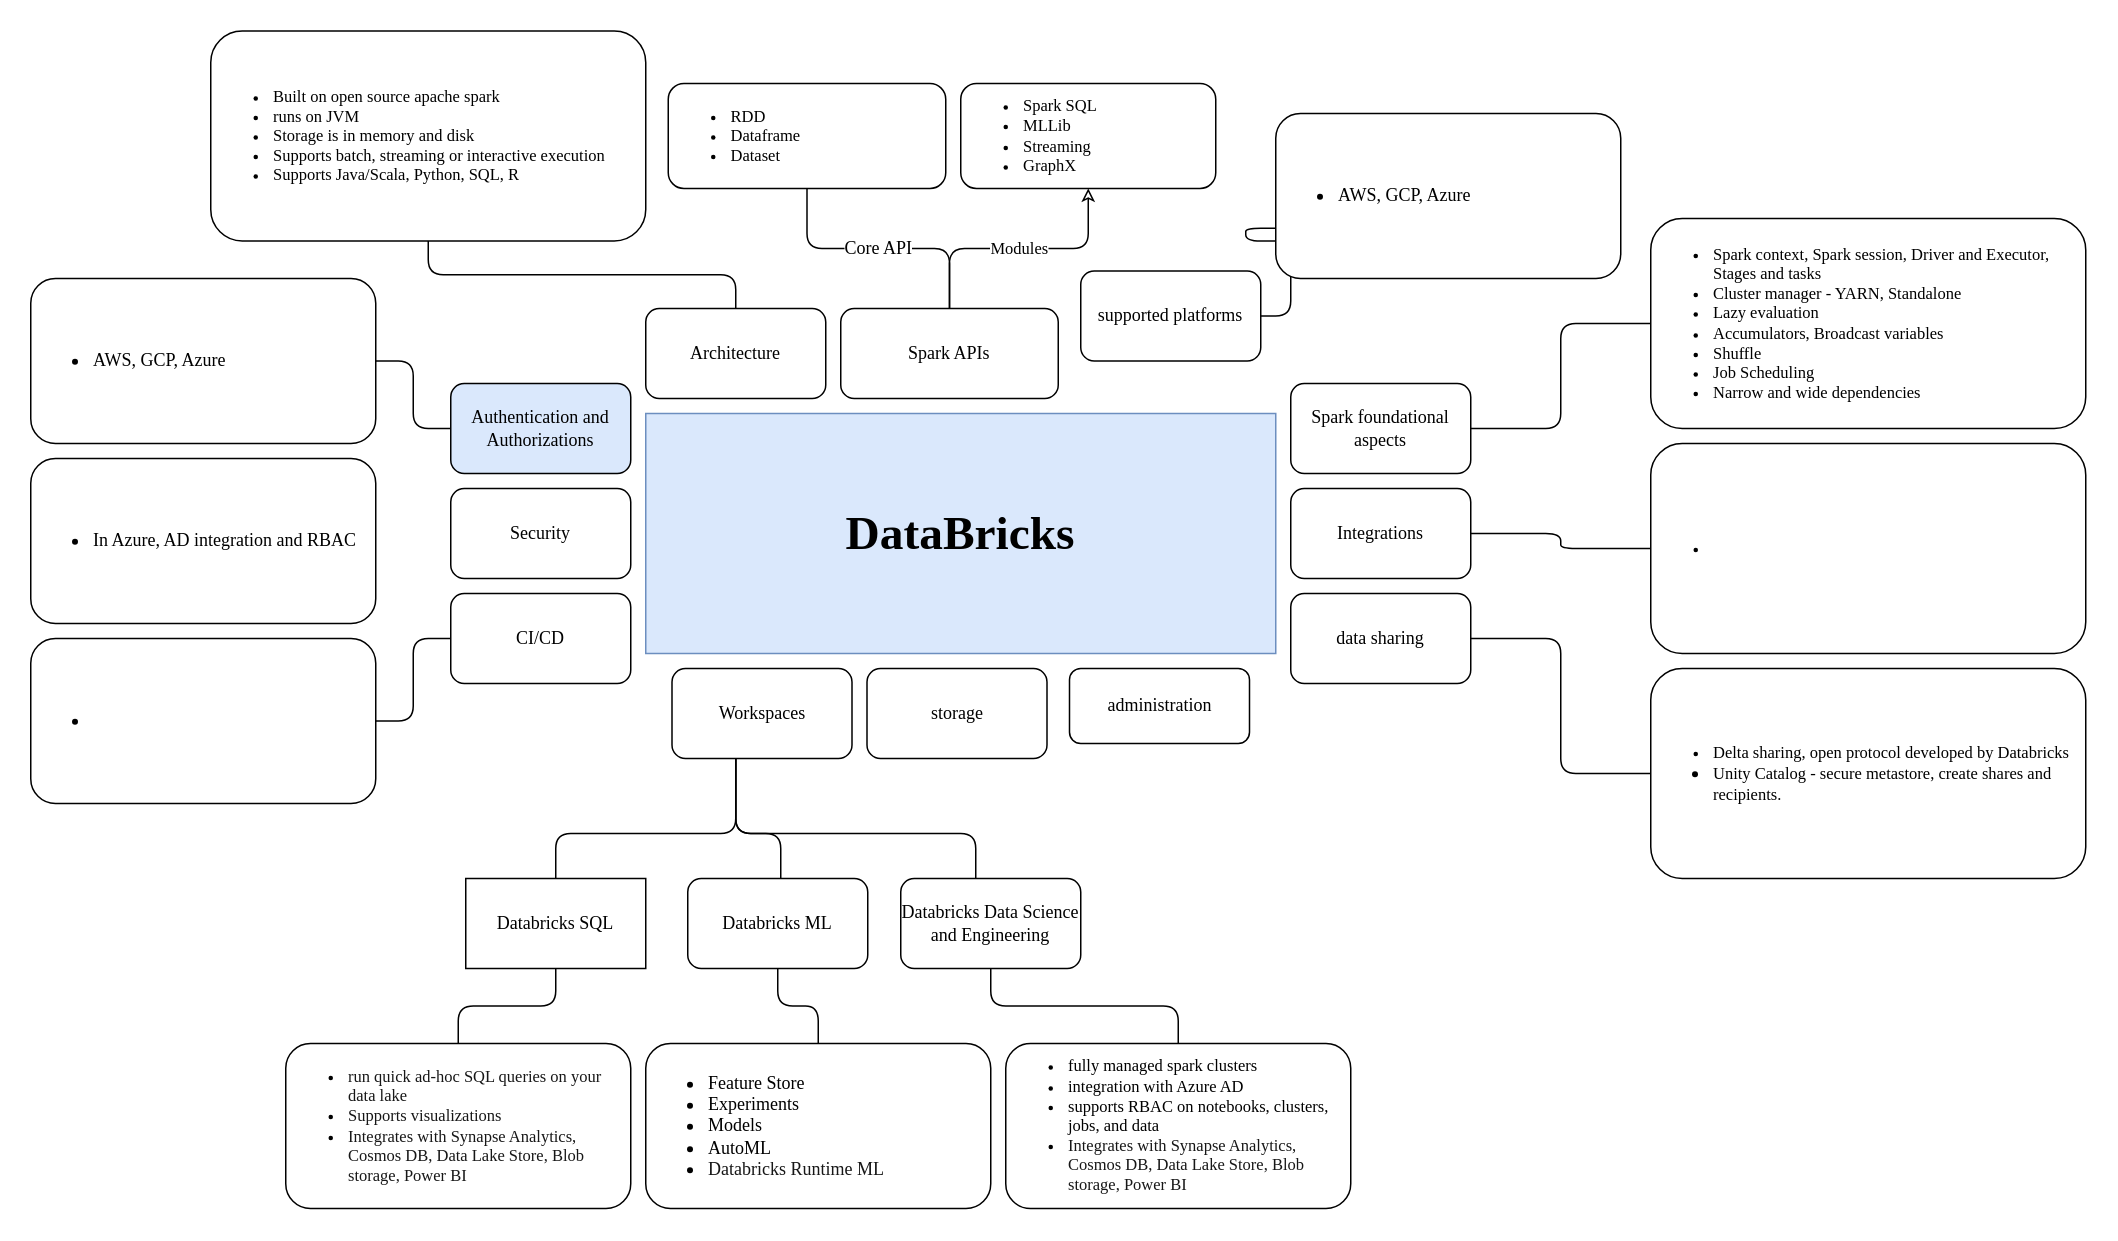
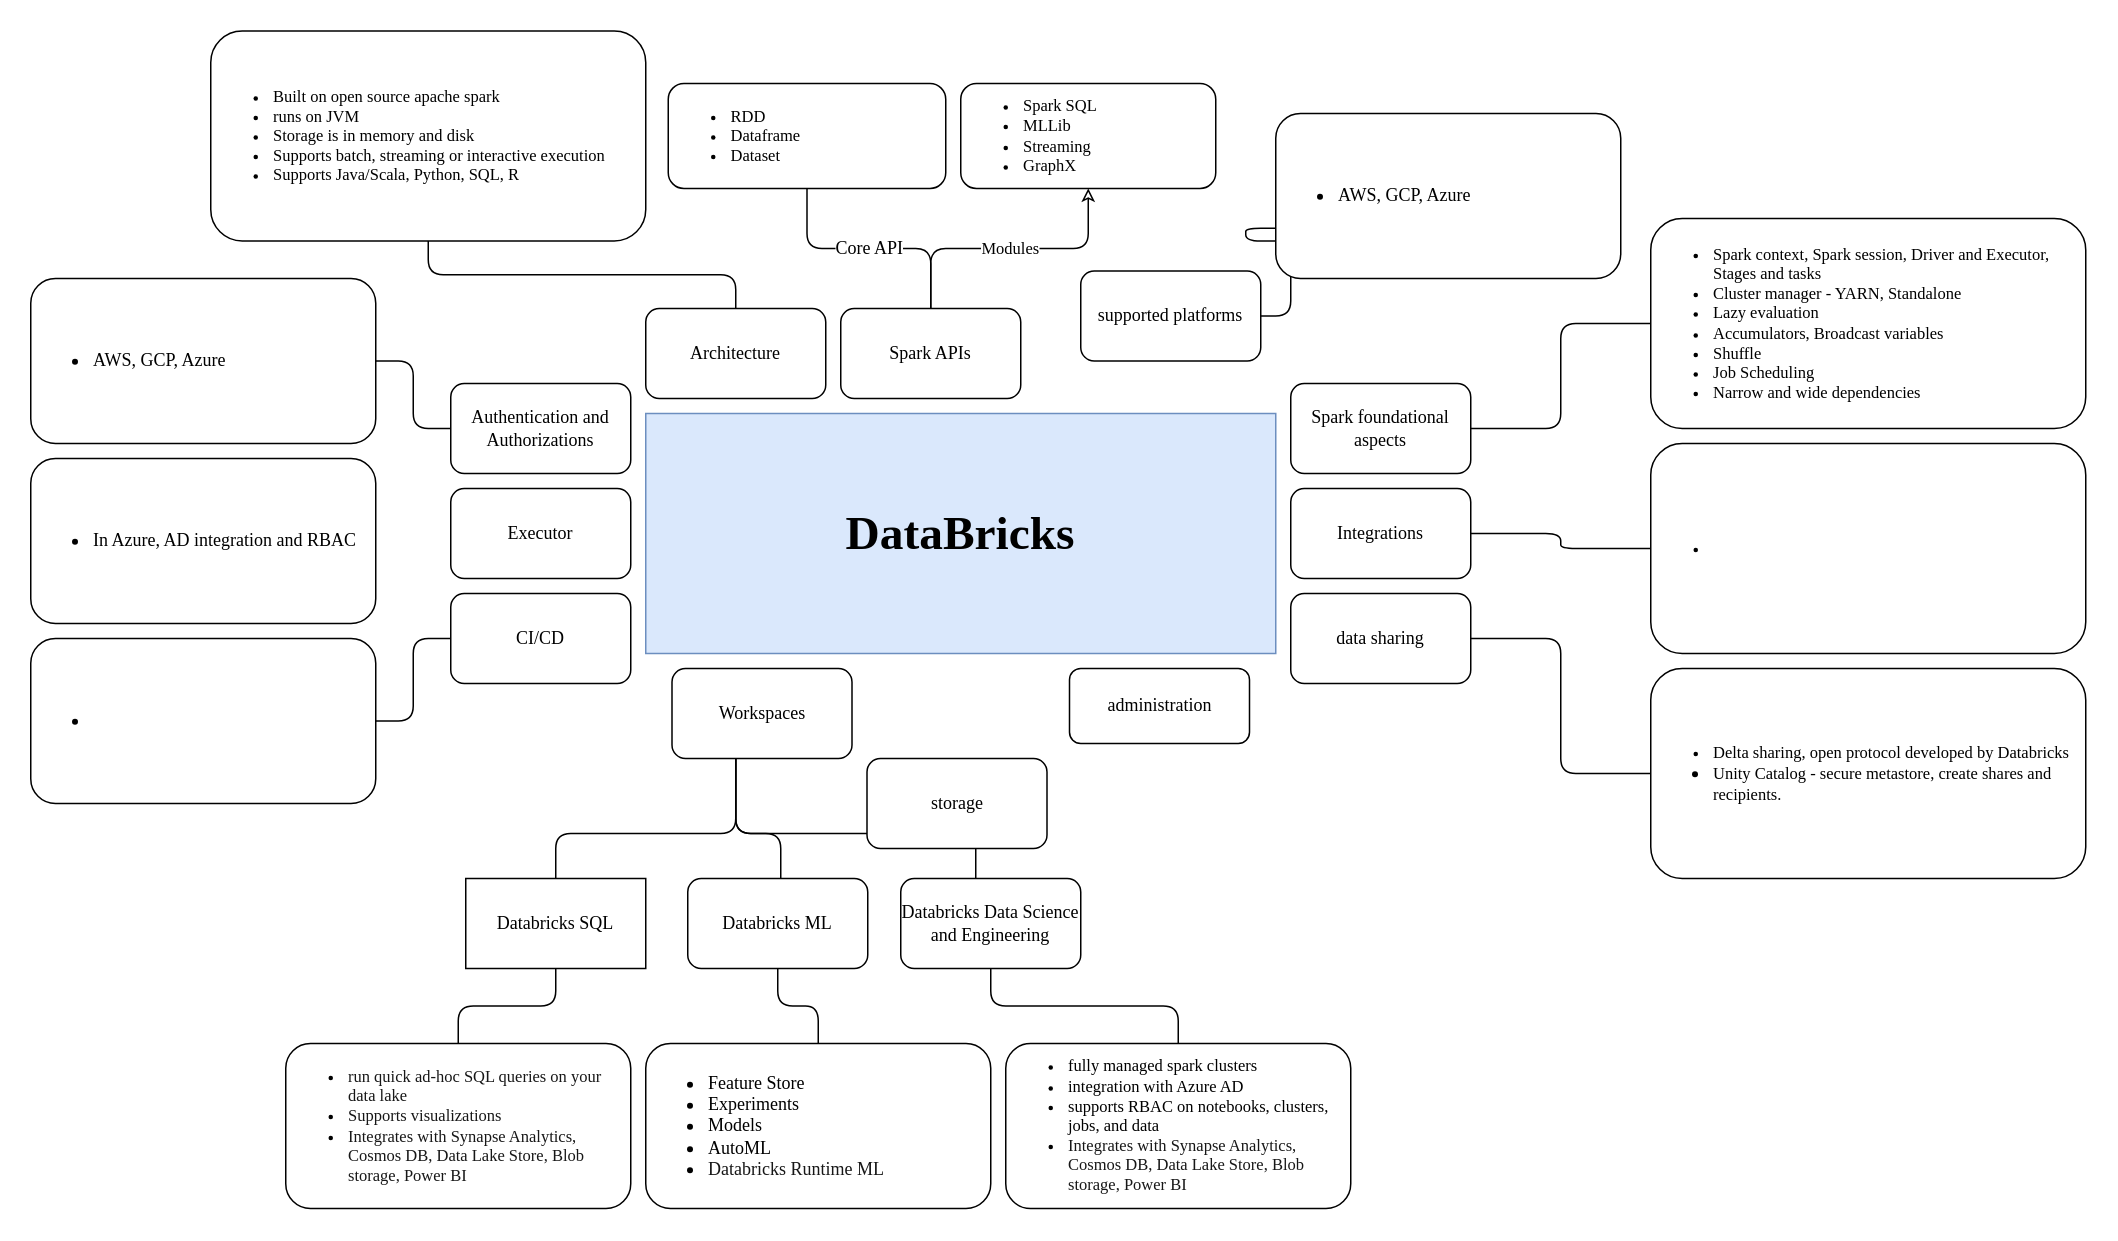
(950, 353) -> (931, 353)
(541, 428) -> (541, 428)
(541, 533) -> (541, 533)
(957, 713) -> (957, 803)
